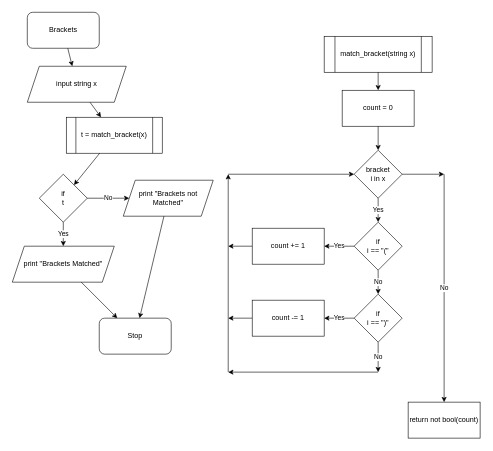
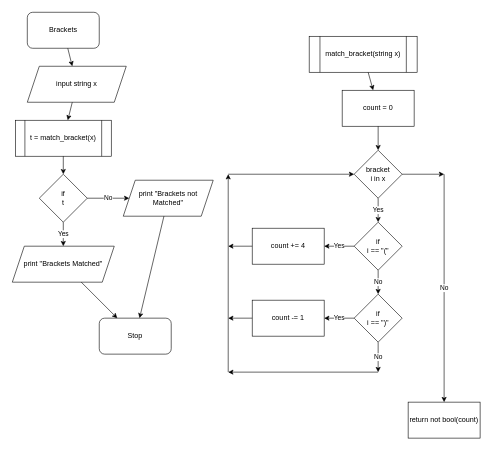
(378, 54) -> (363, 54)
(114, 135) -> (63, 138)
(288, 246) -> (288, 246)
